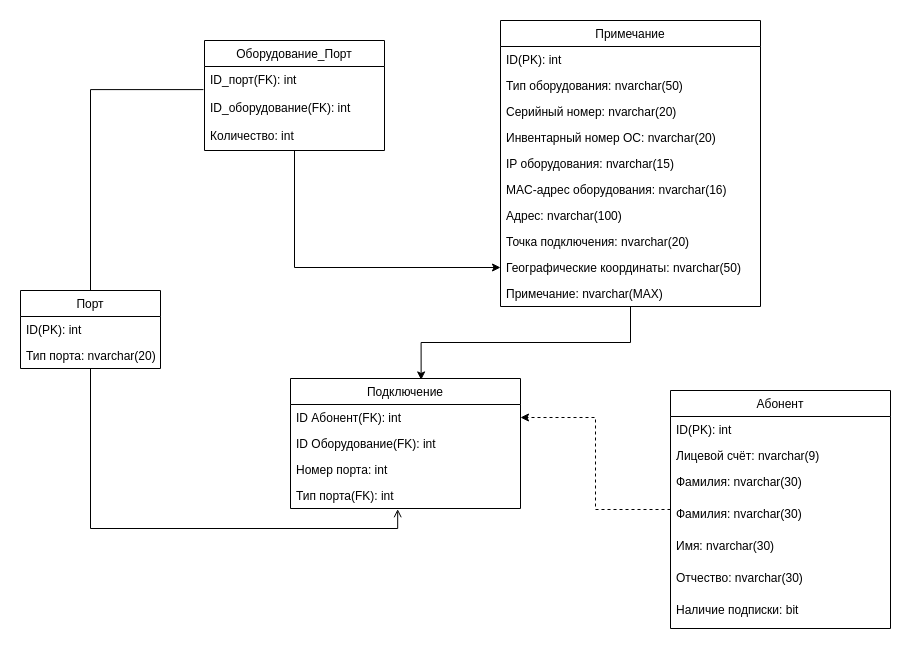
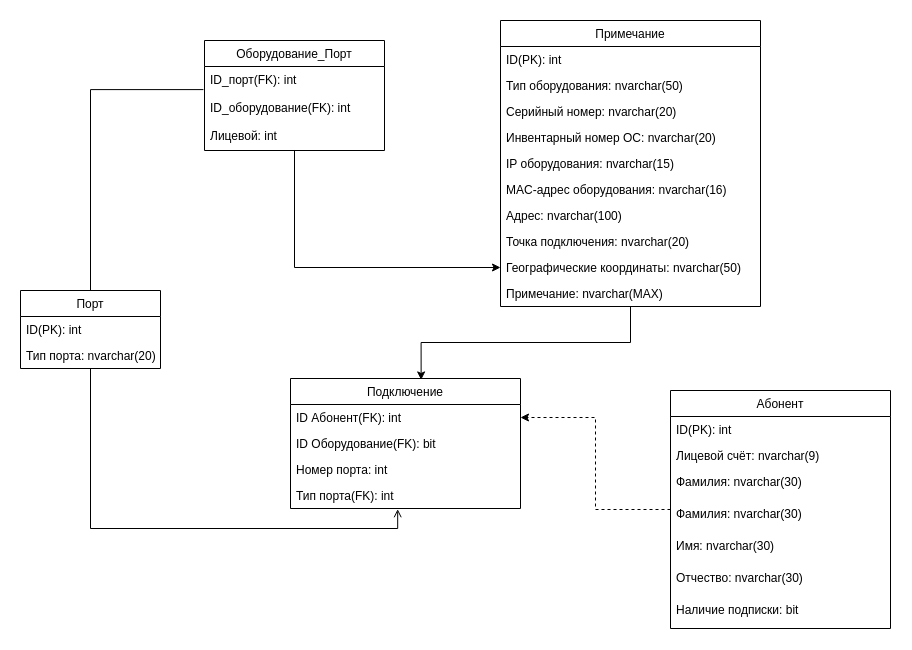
(256, 136) -> (246, 136)
(370, 444) -> (370, 444)
